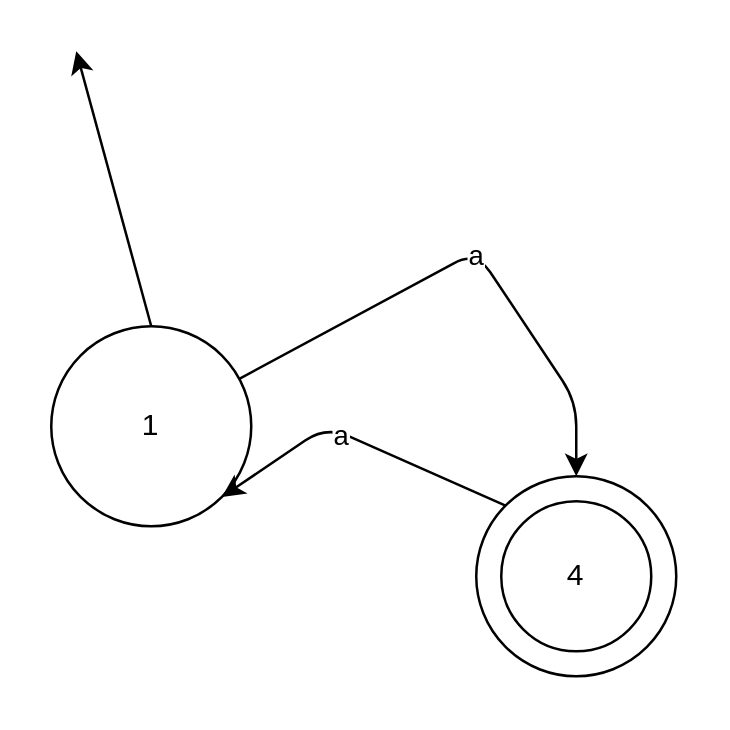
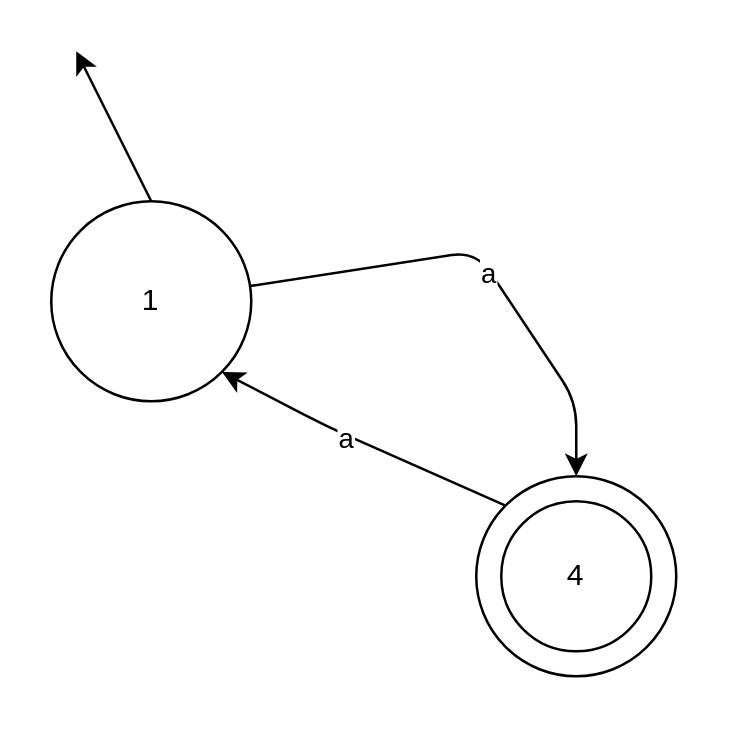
(151, 426) -> (151, 301)
